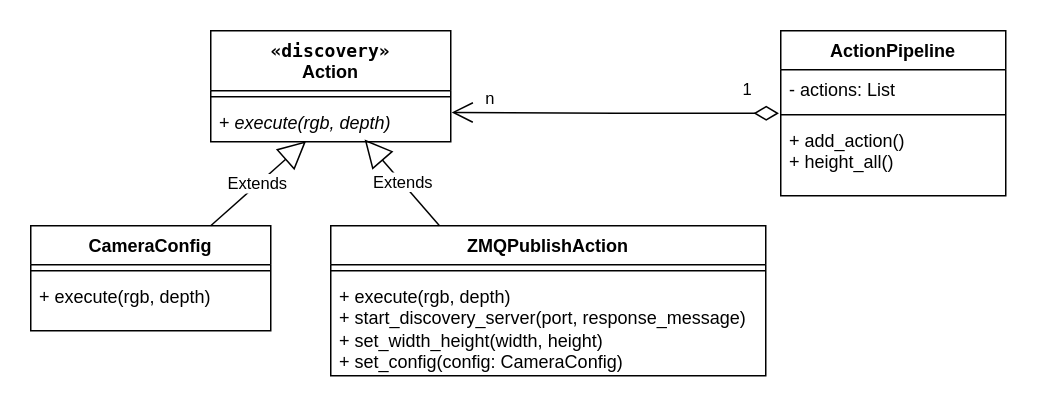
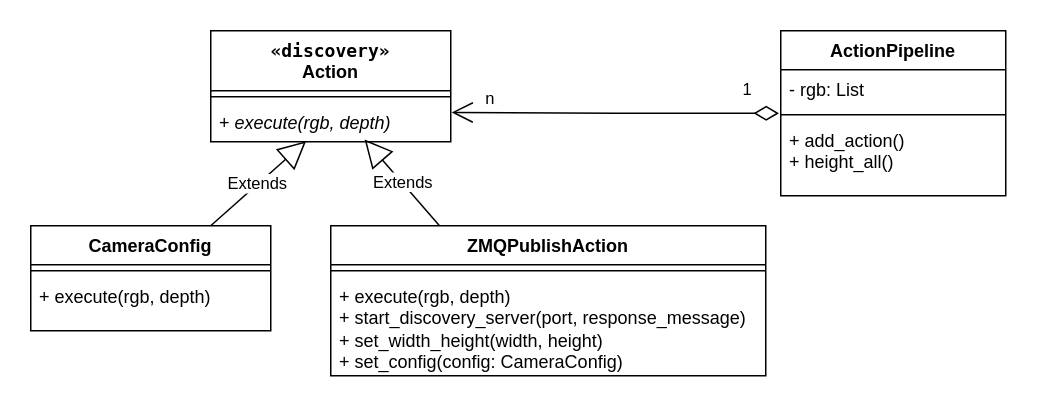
(854, 91) -> (836, 91)
